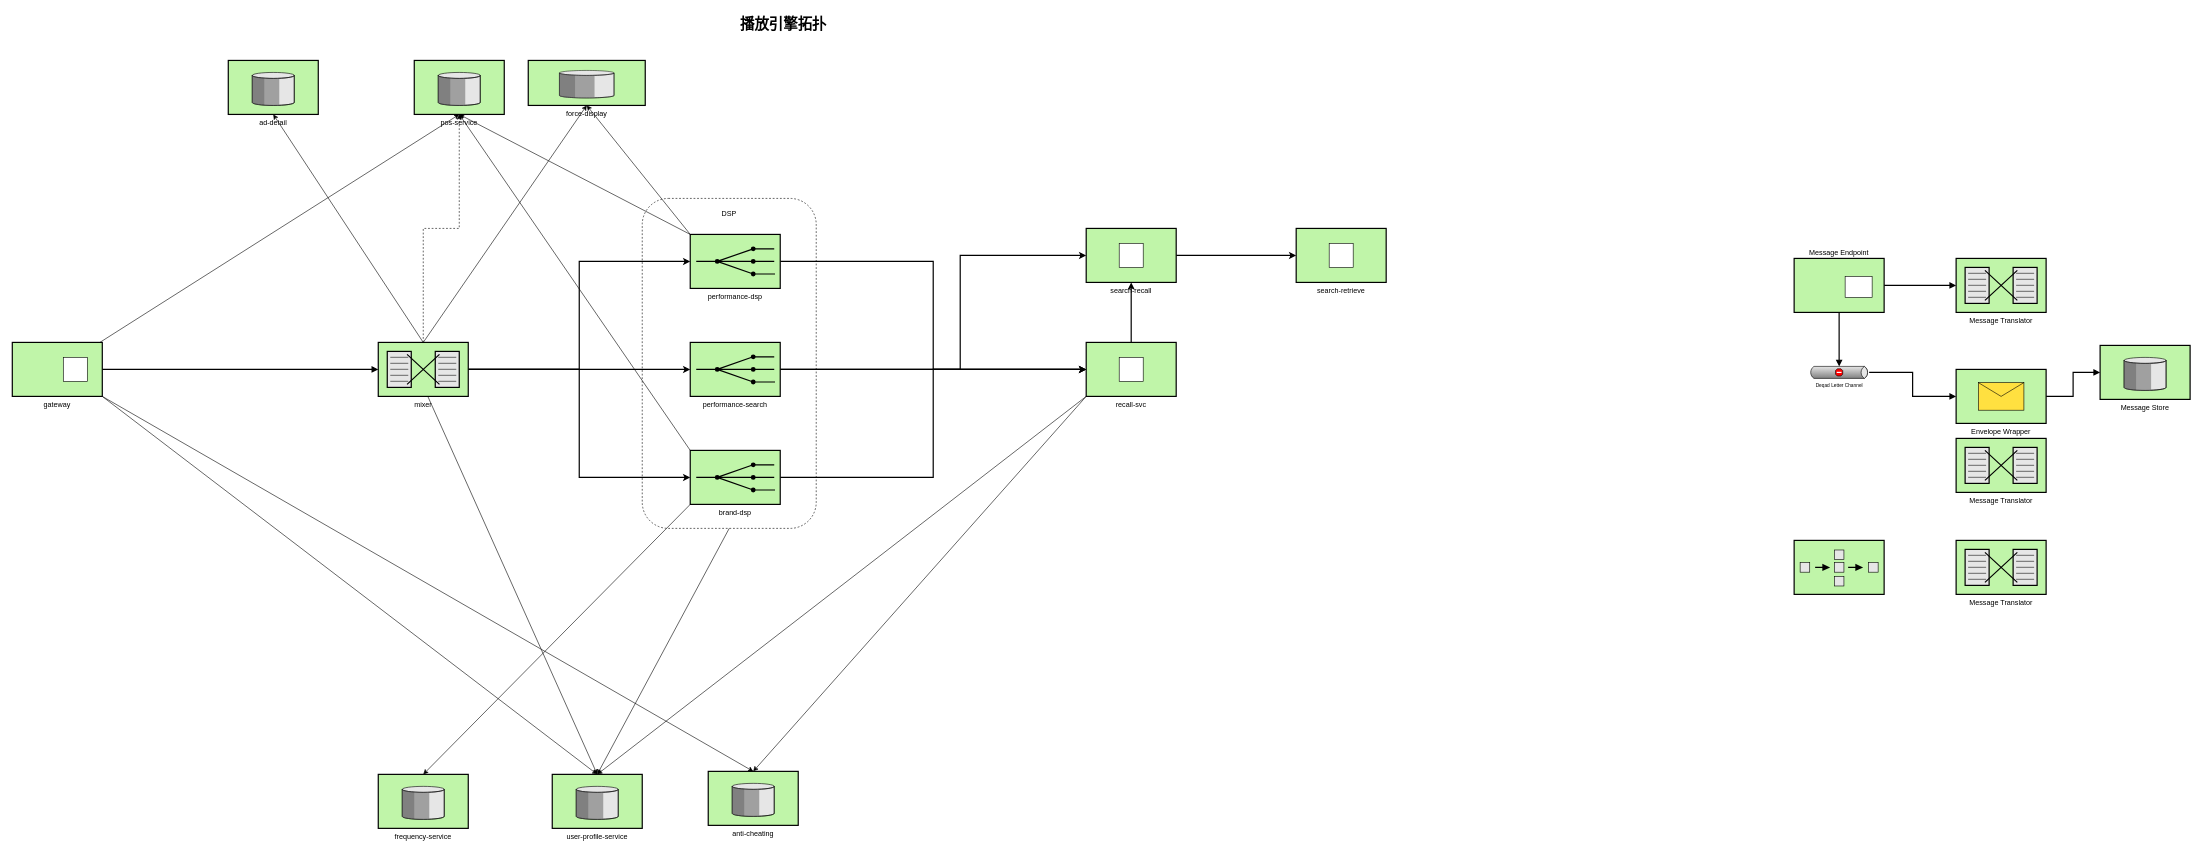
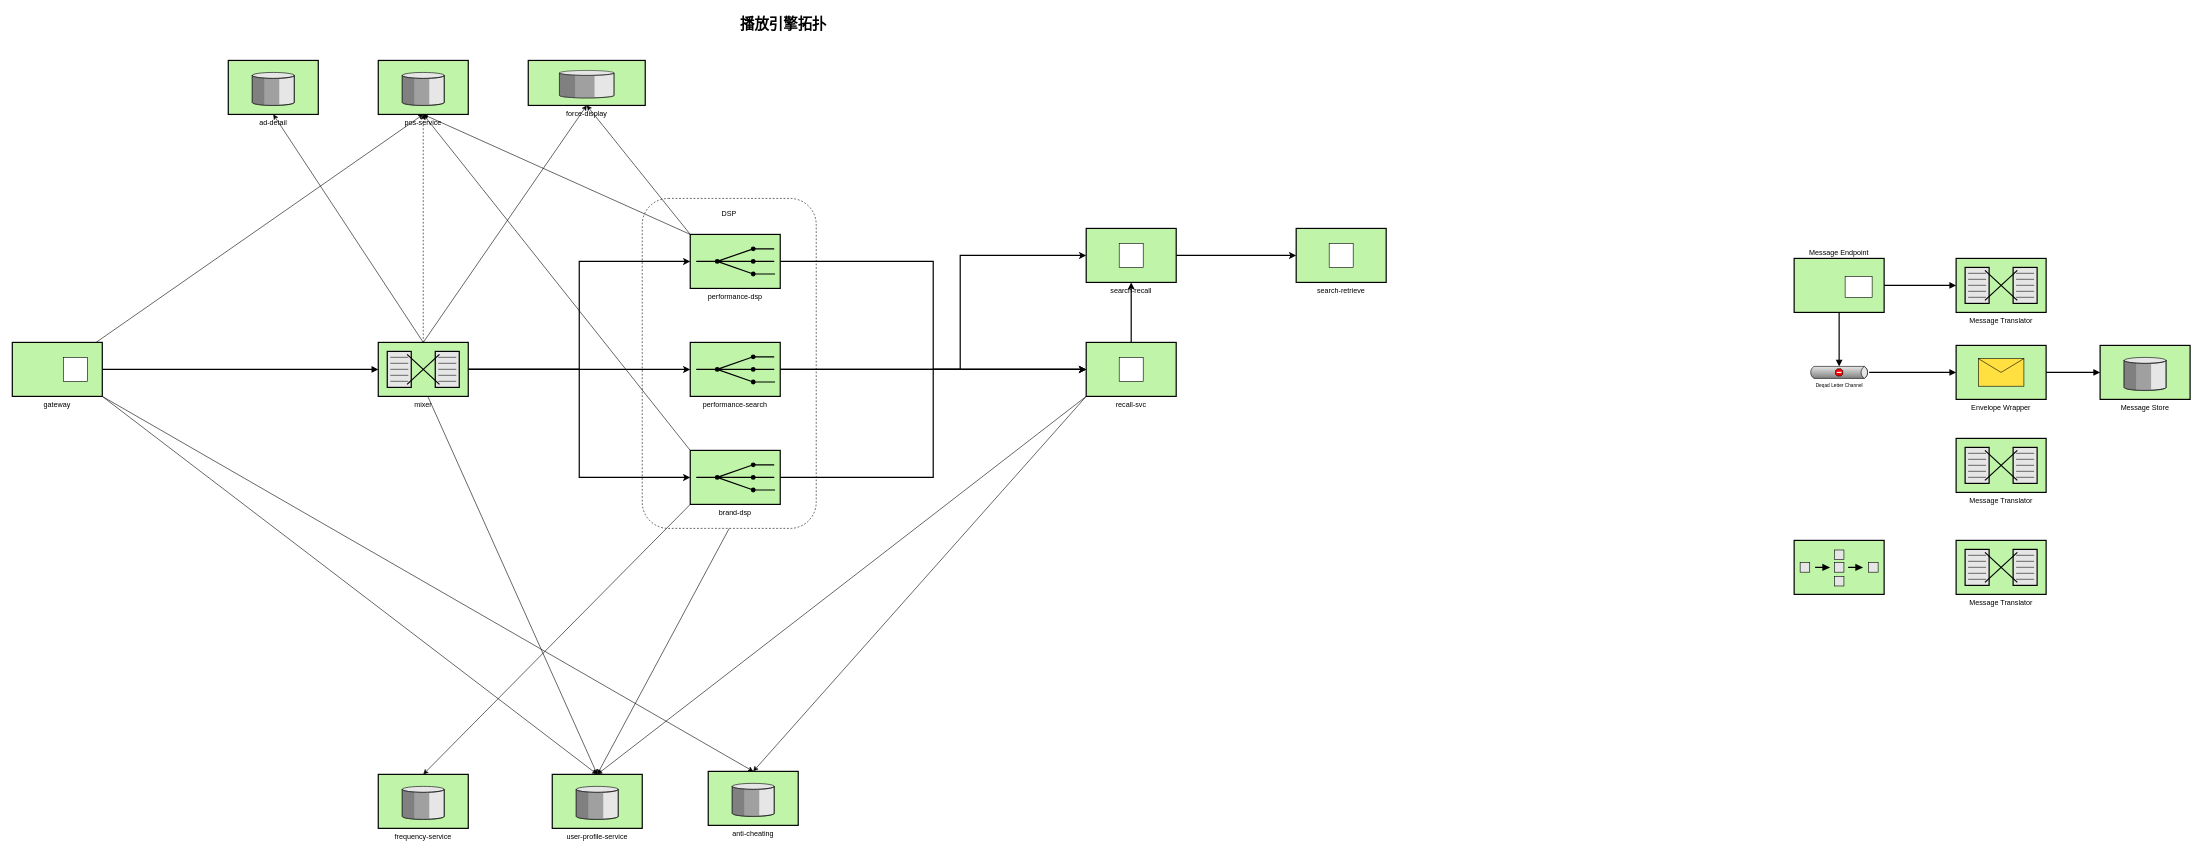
(459, 87) -> (423, 87)
(2001, 396) -> (2001, 372)
